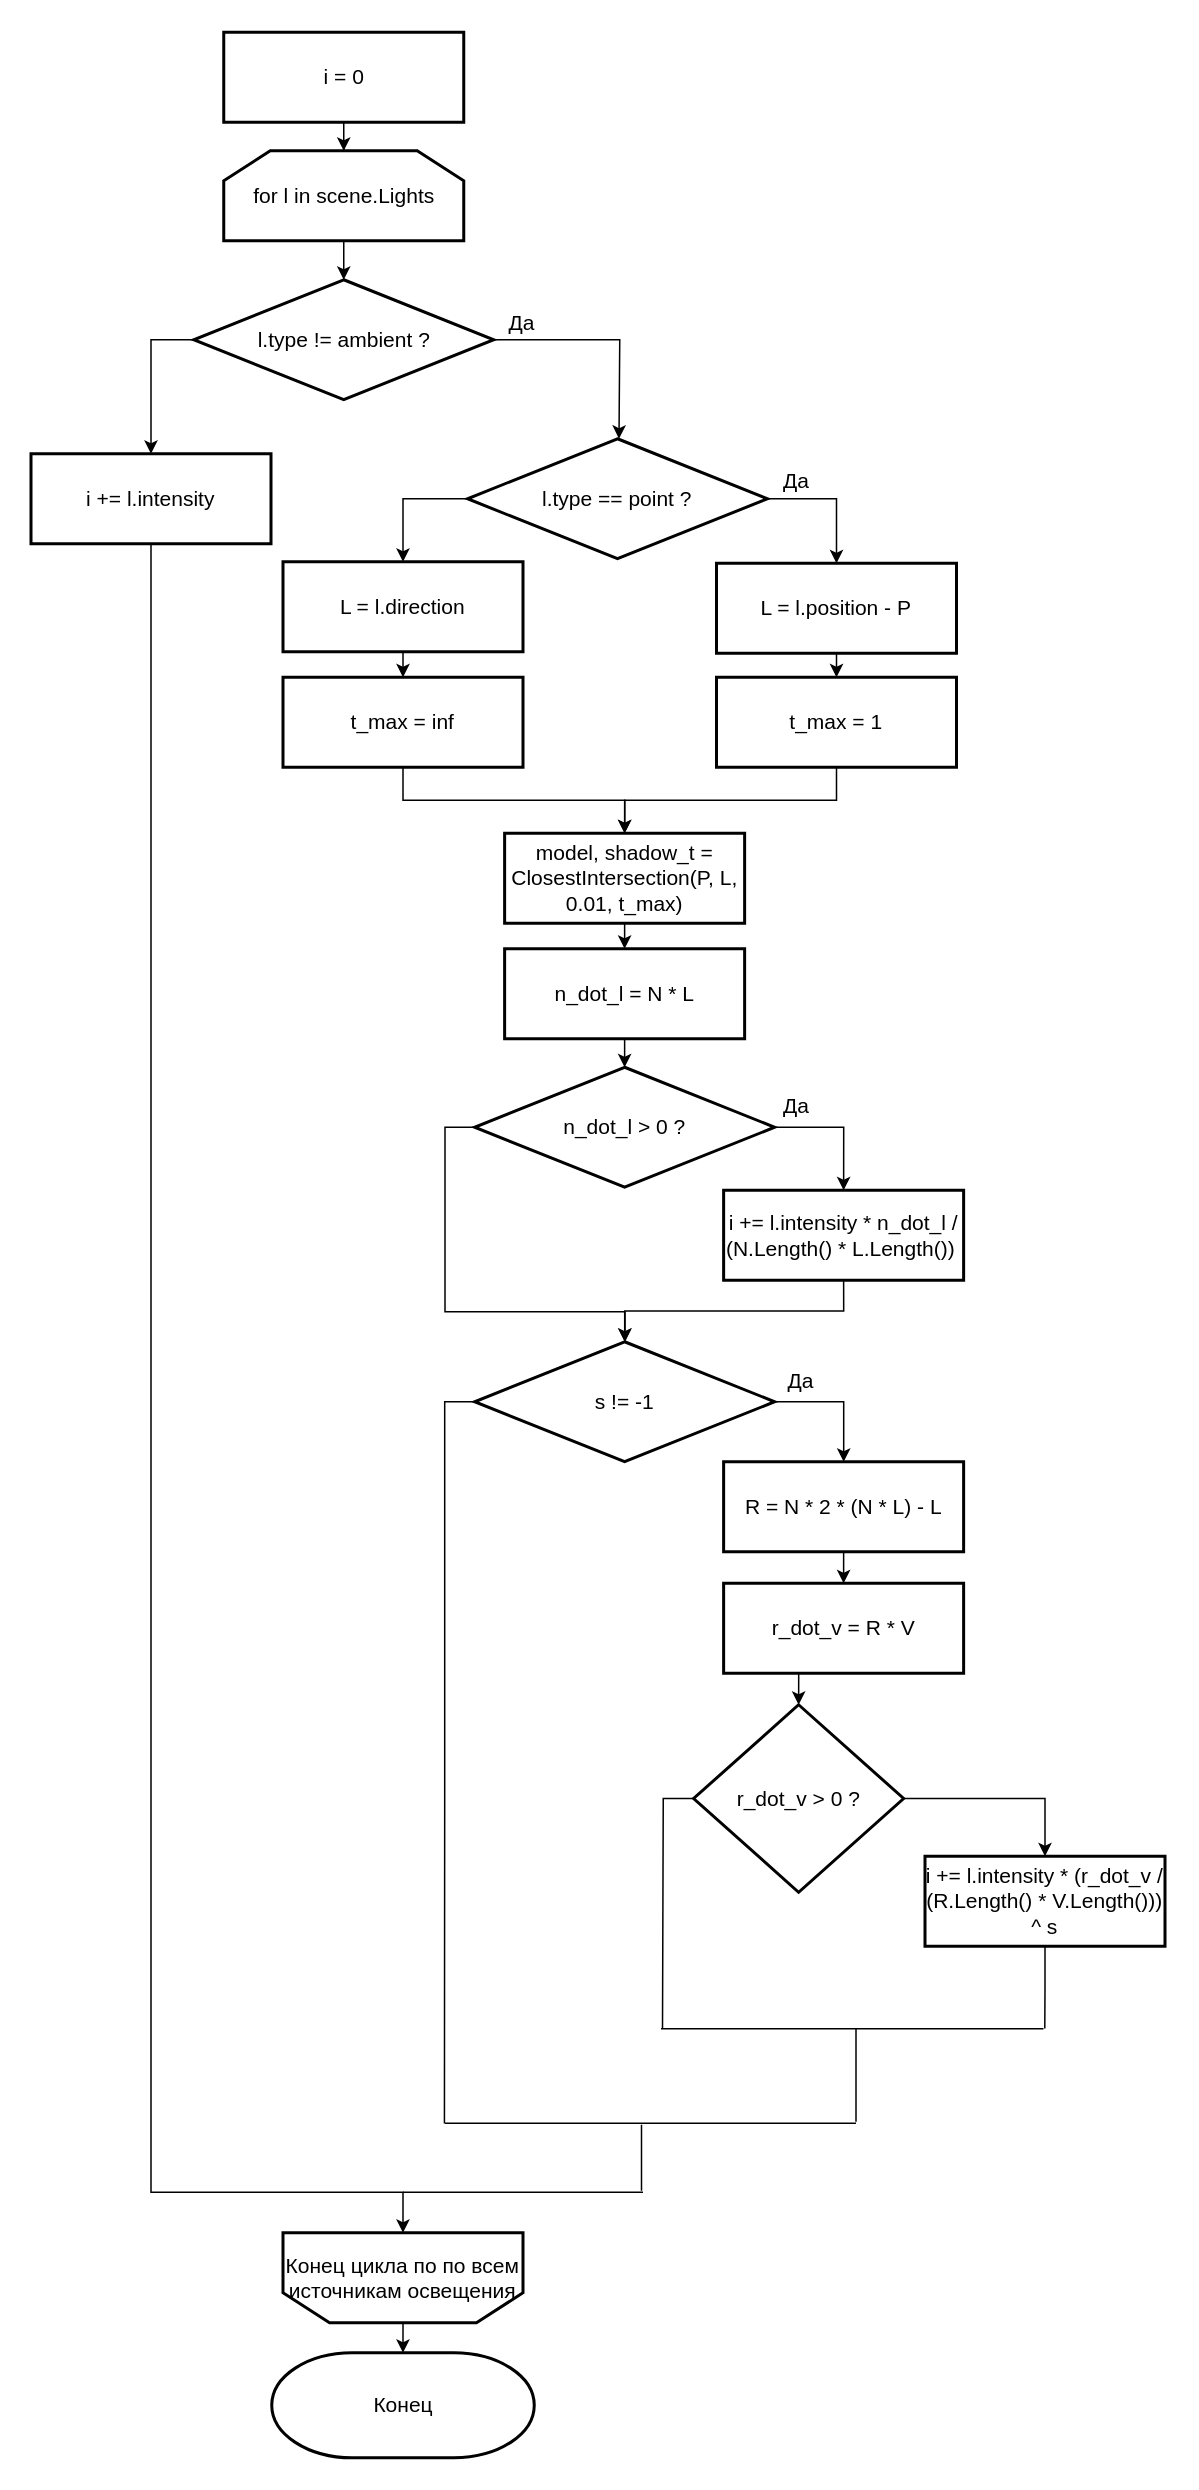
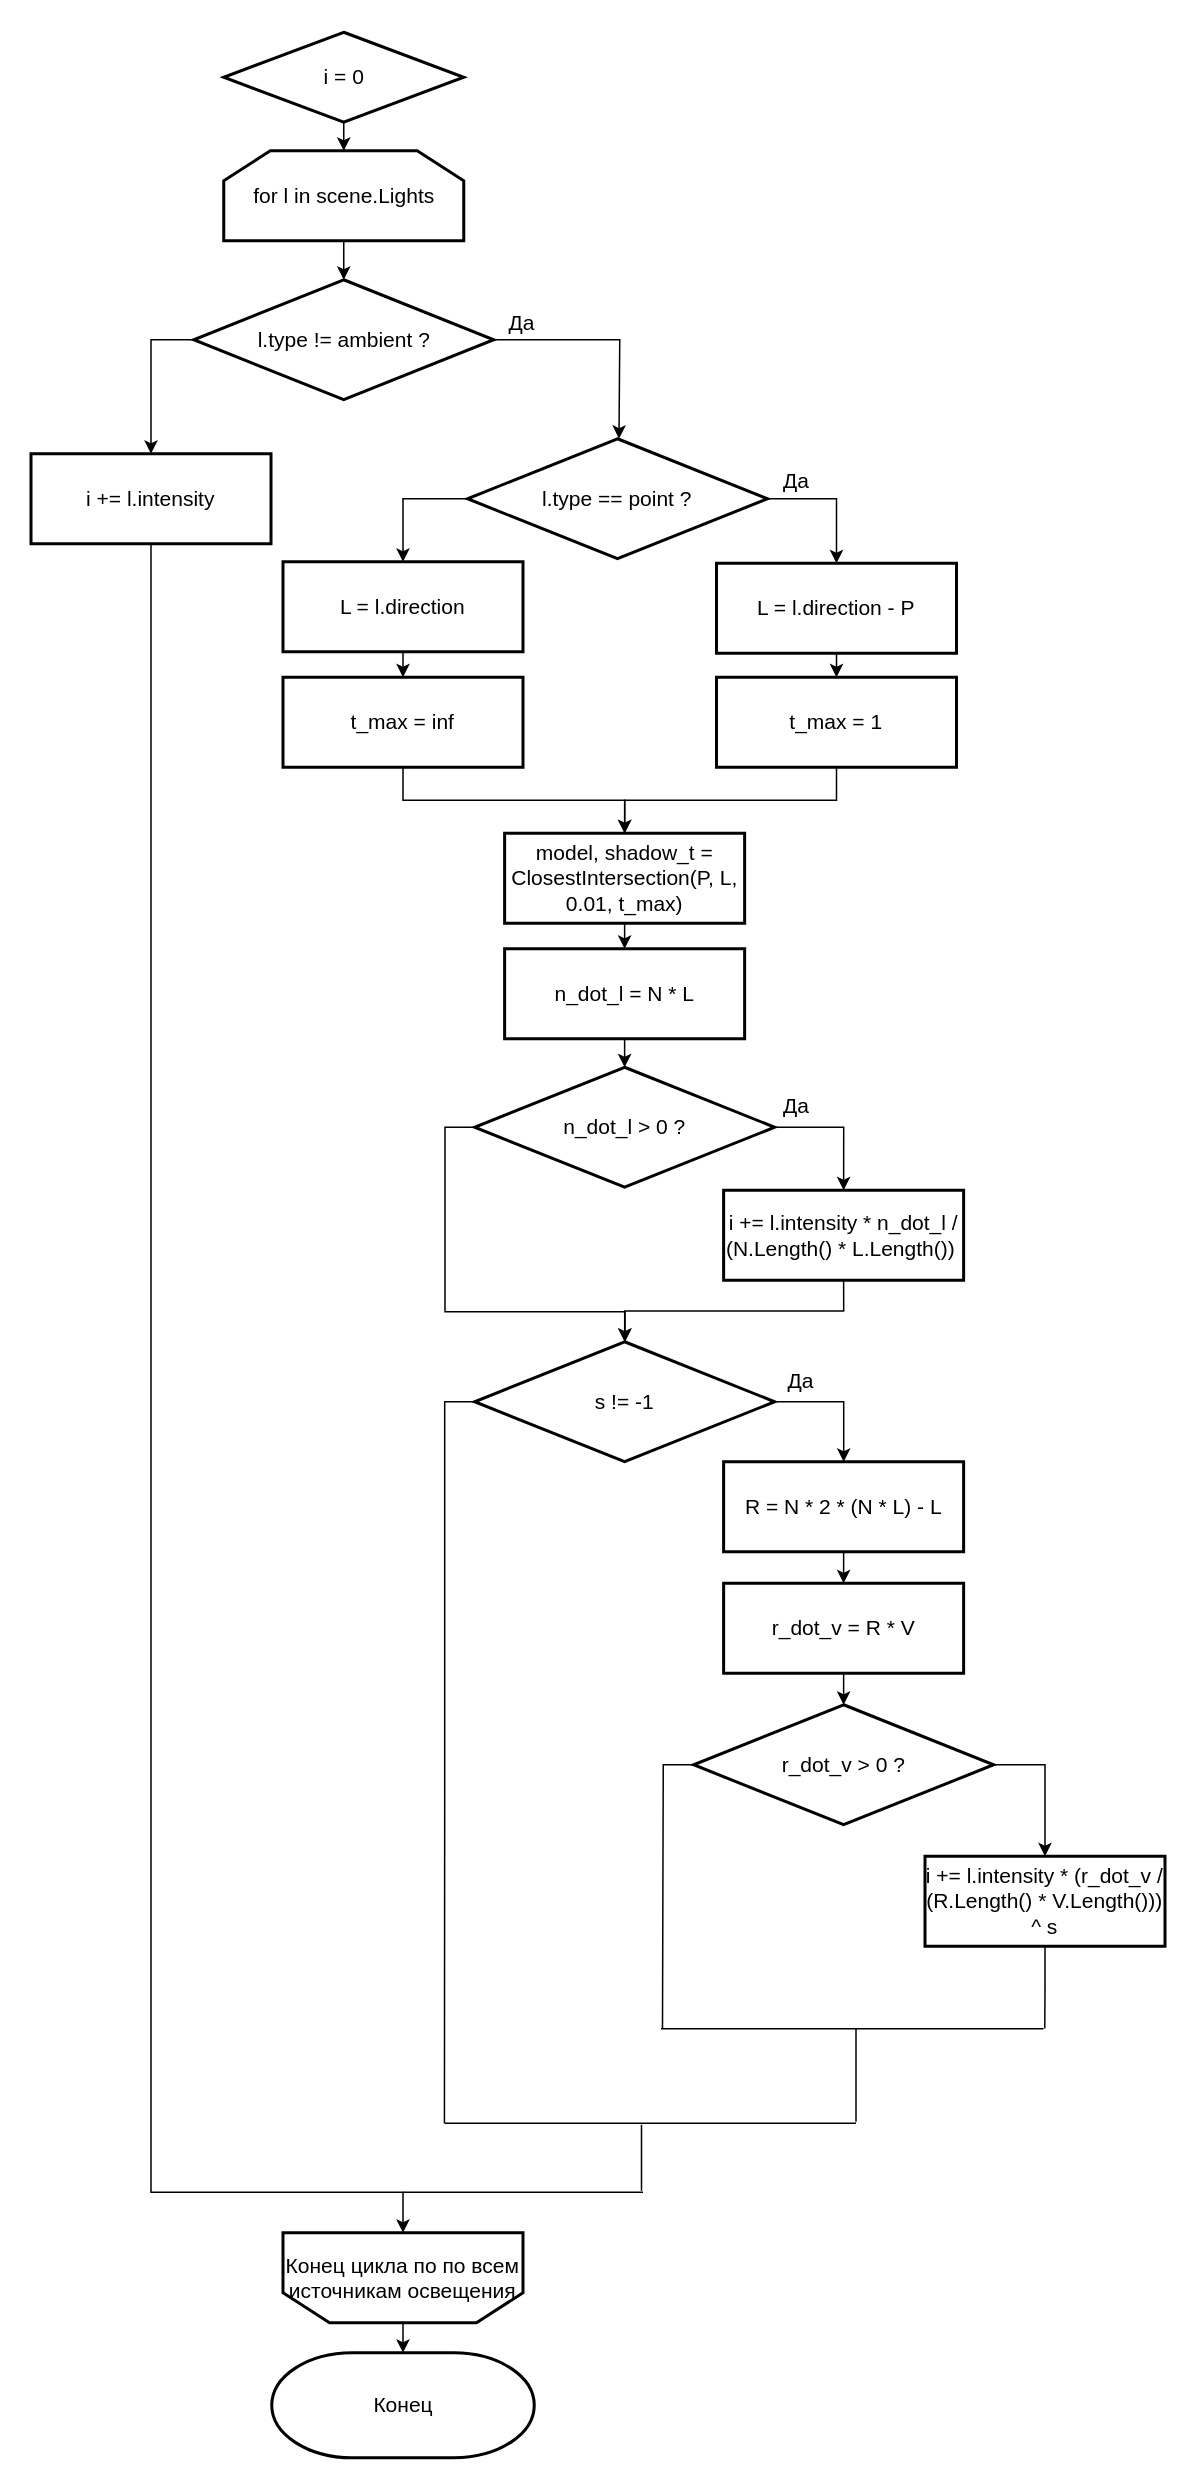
(344, 77) -> (344, 77)
(836, 608) -> (836, 608)
(798, 1799) -> (843, 1765)
